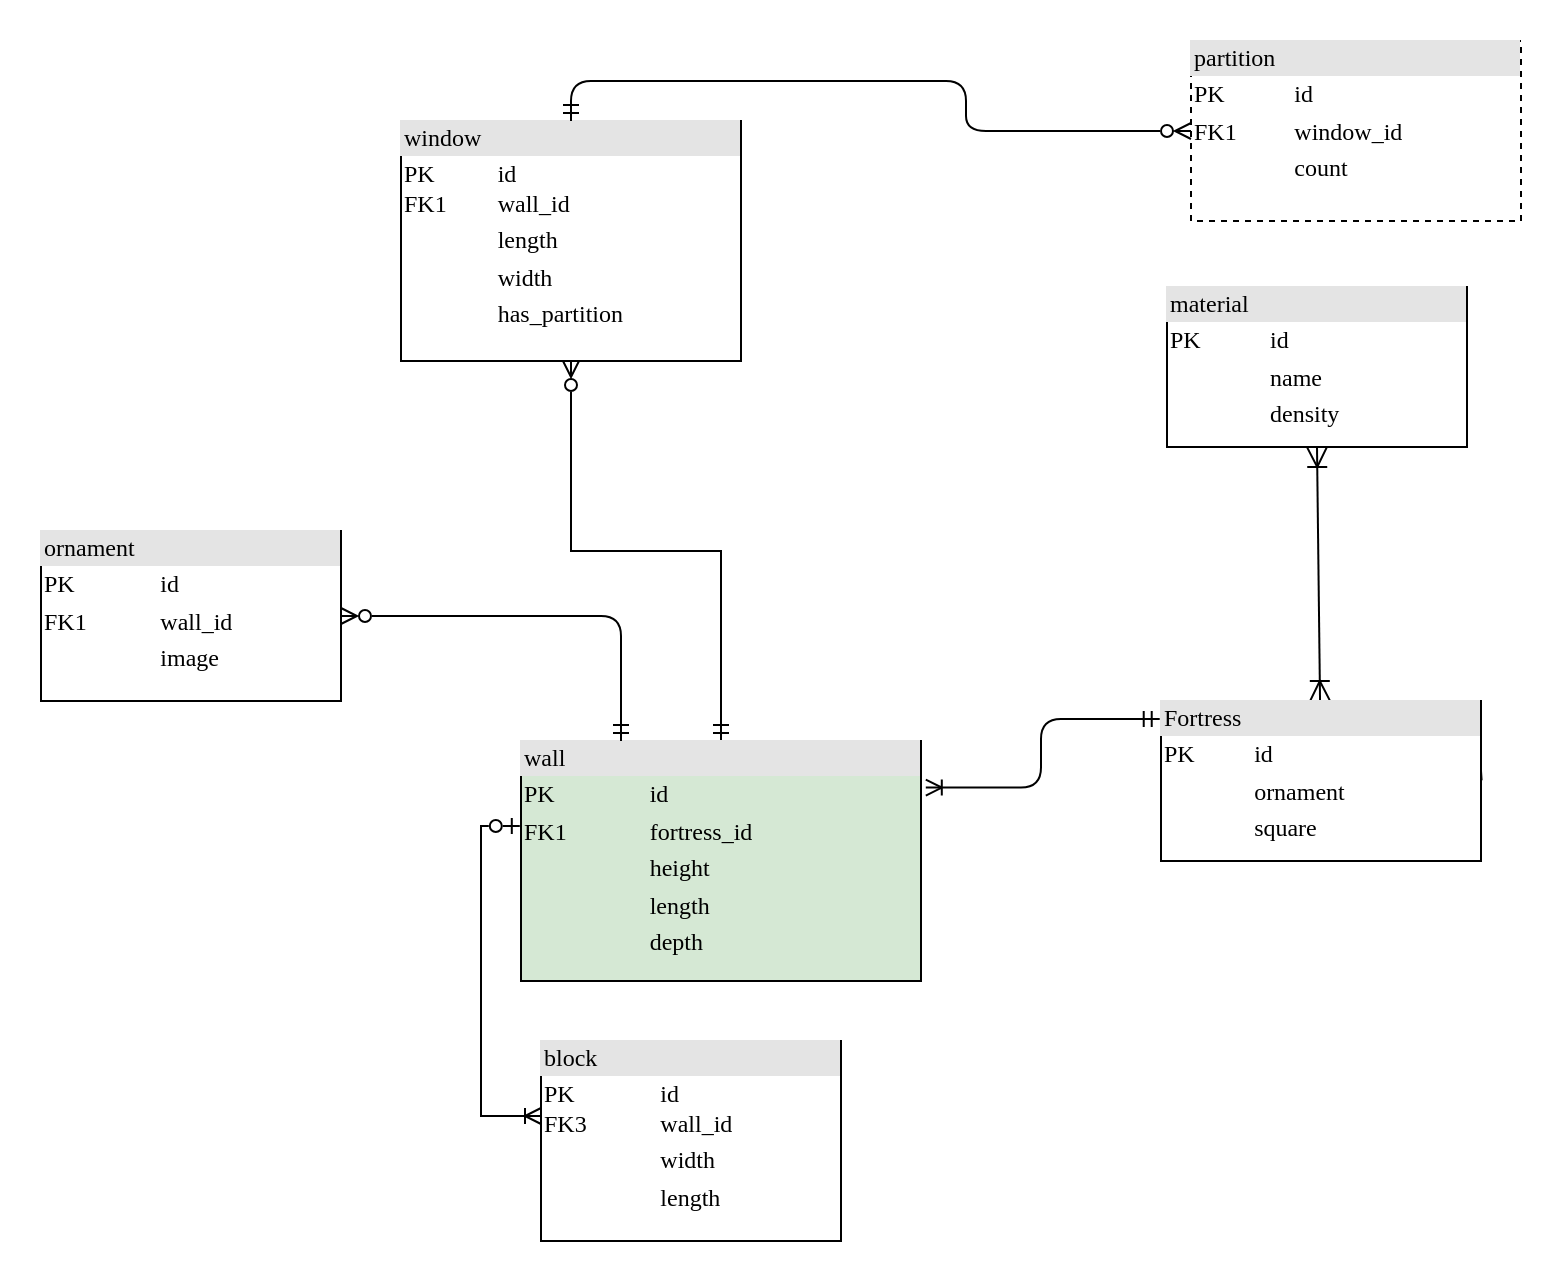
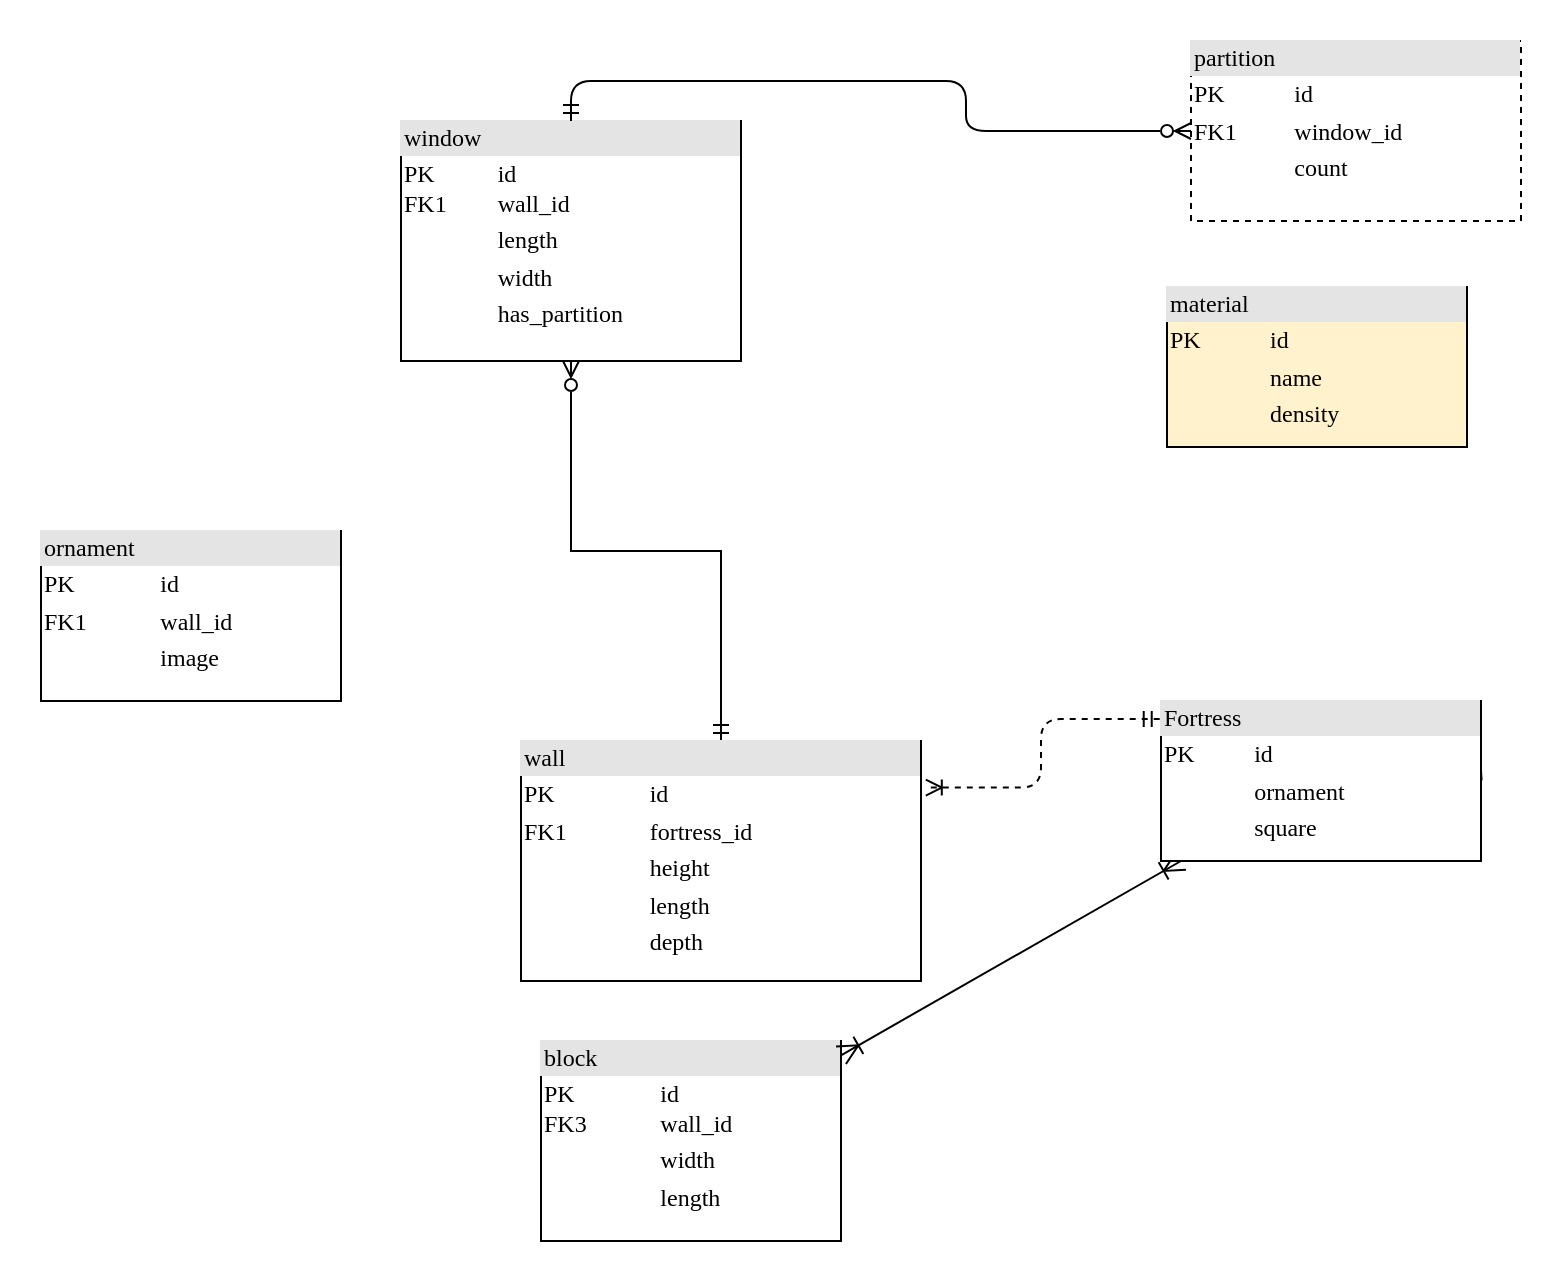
(1317, 367) -> (1317, 367)
(1319, 573) -> (1010, 959)
(552, 616) -> none
(1041, 753) -> (1041, 753)
(721, 861) -> (721, 861)
(481, 997) -> none
